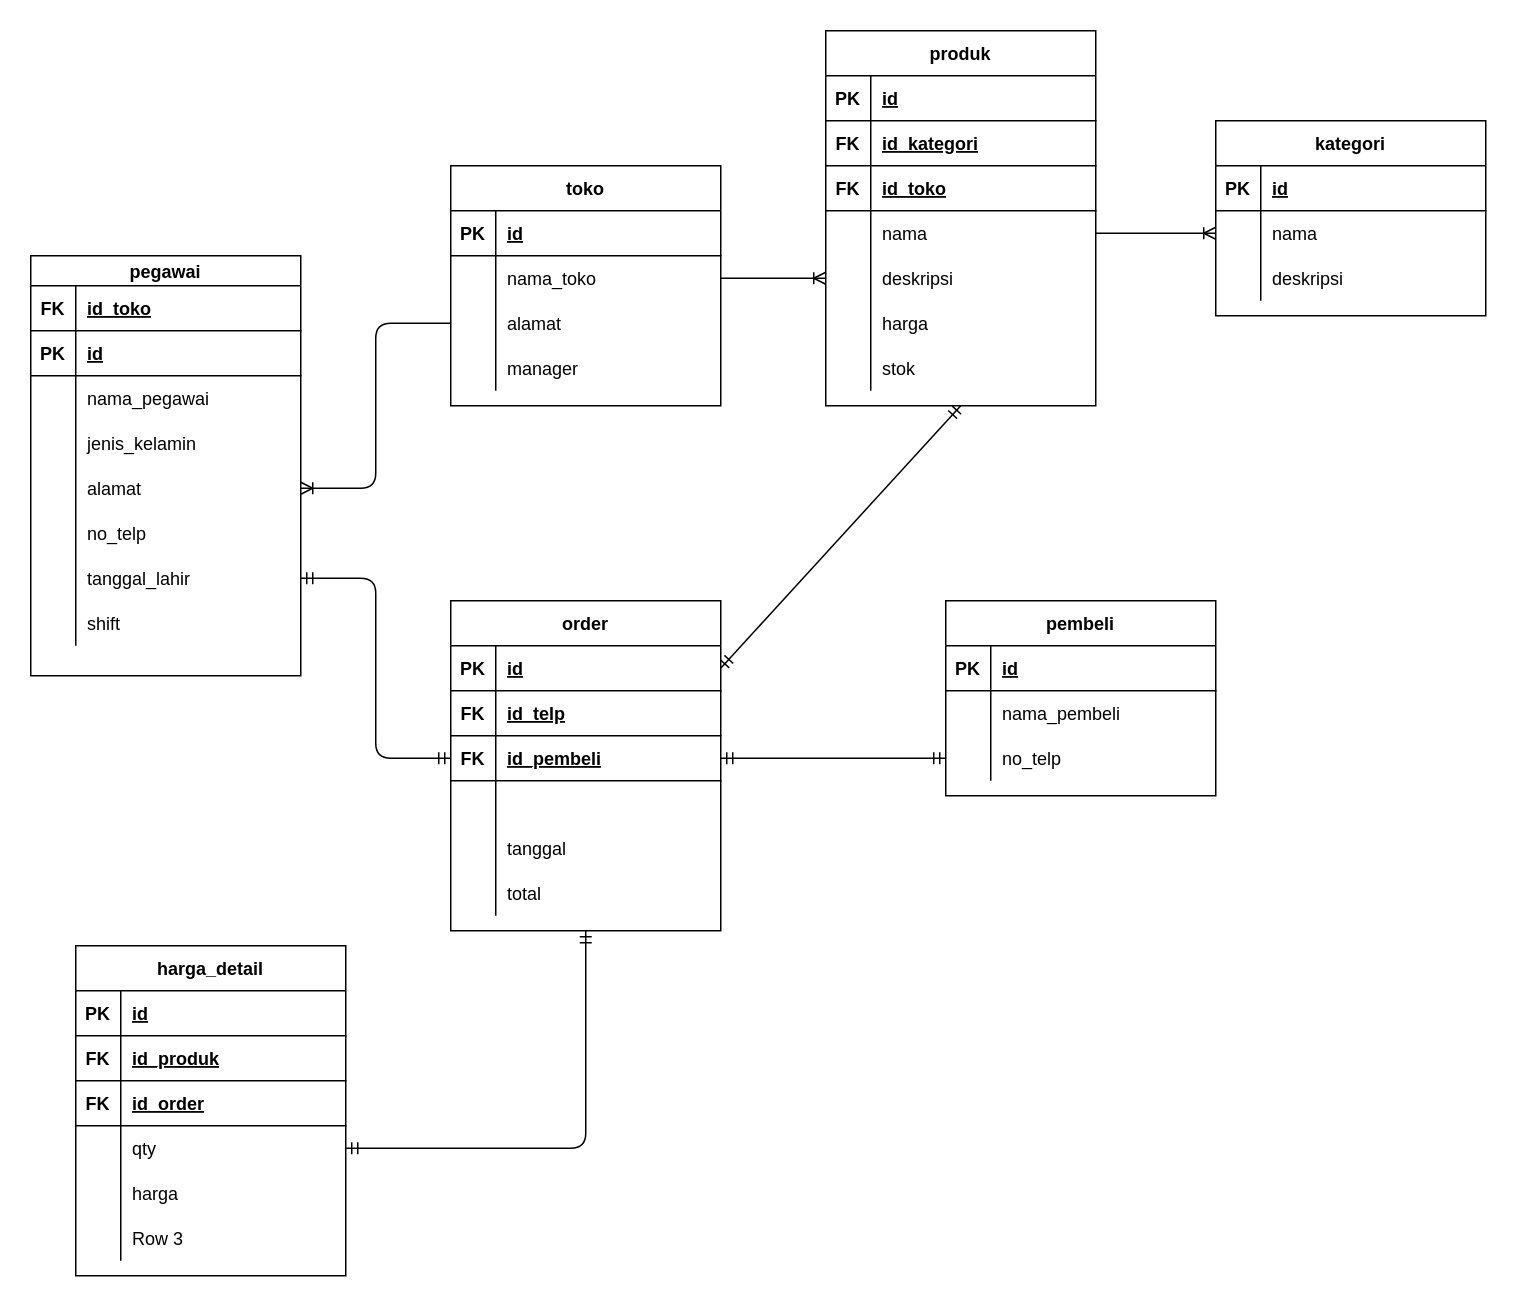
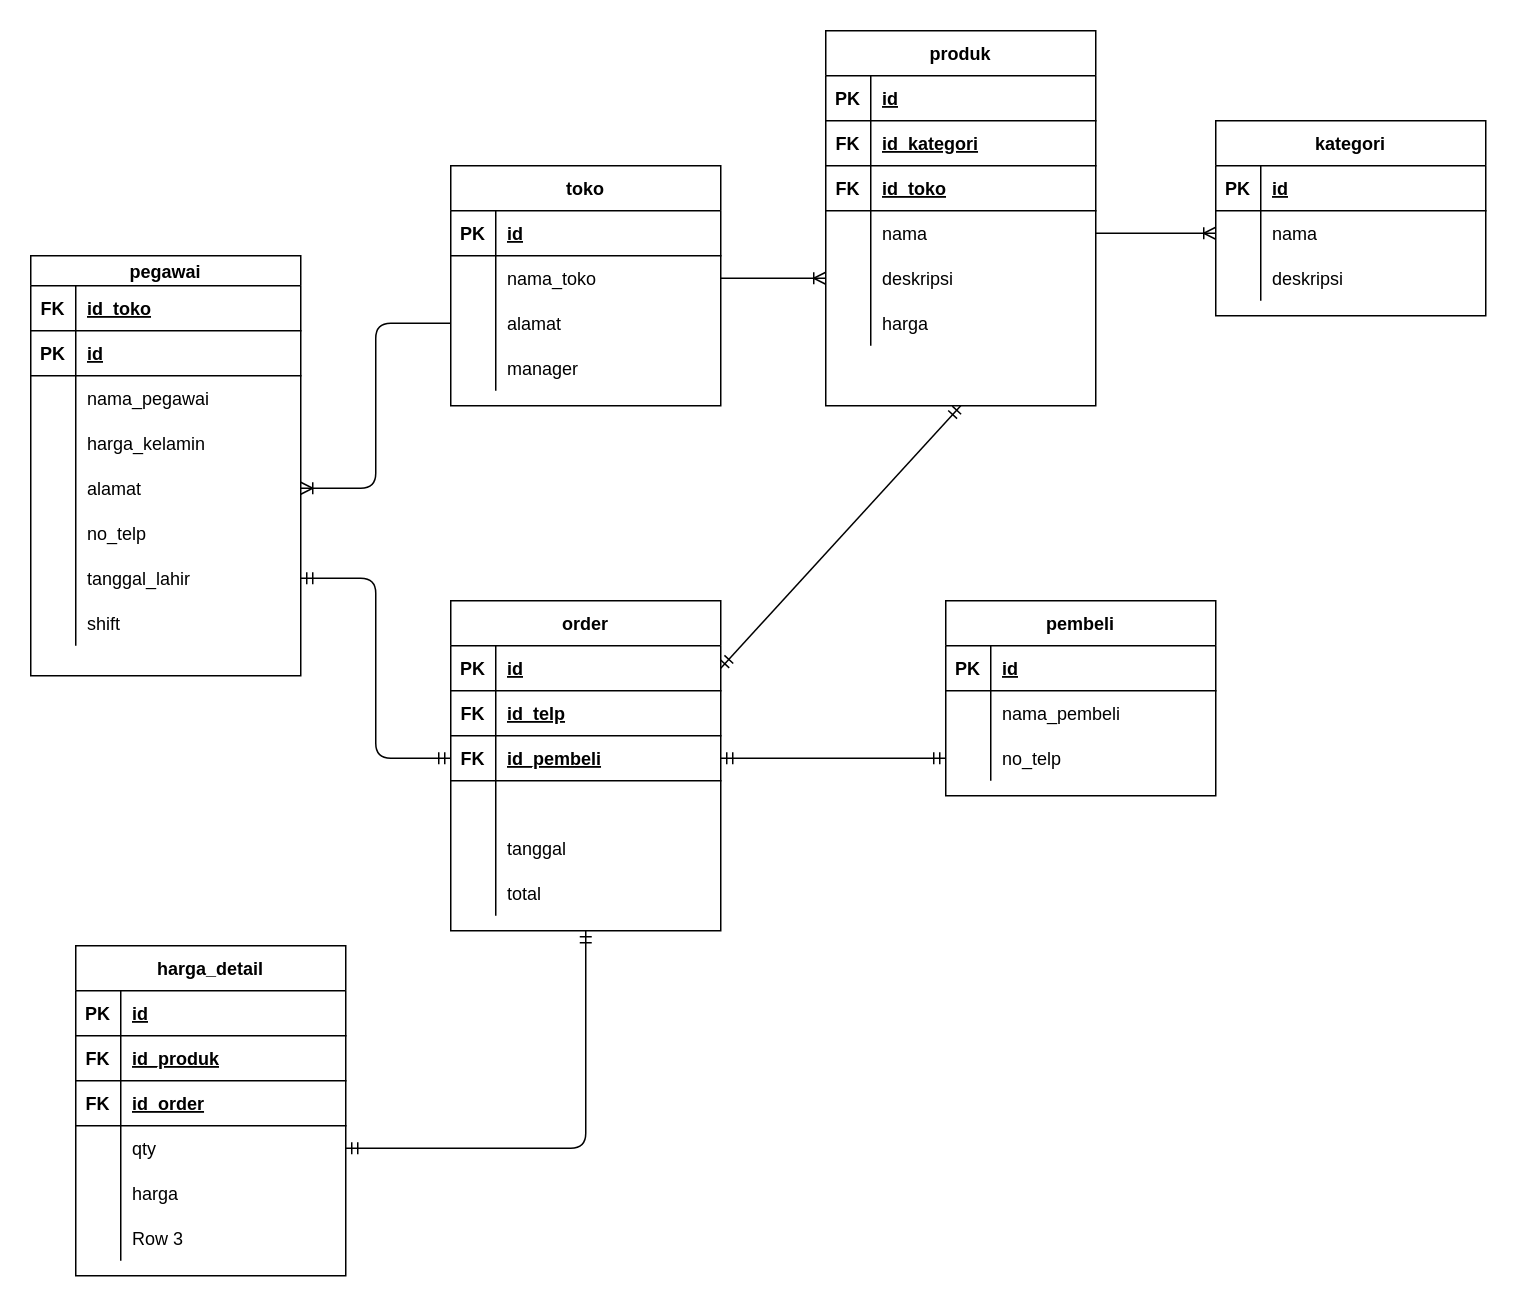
(983, 368) -> none
(146, 444) -> (148, 444)
